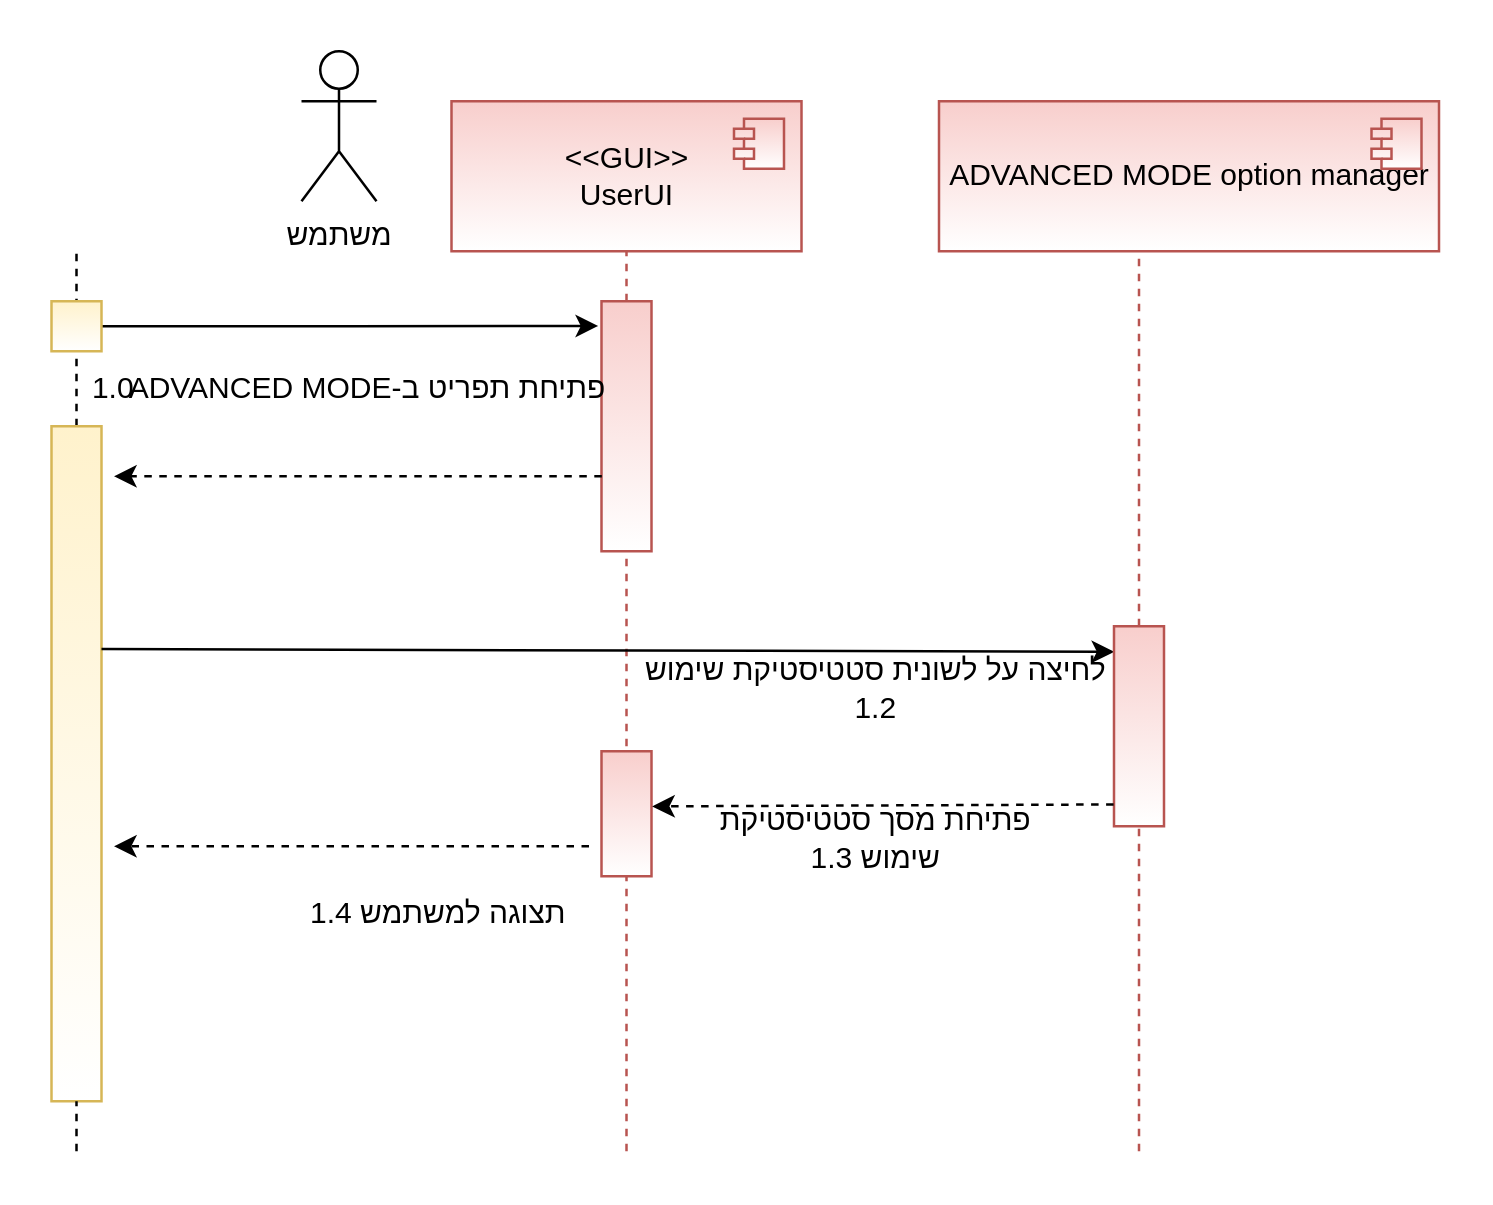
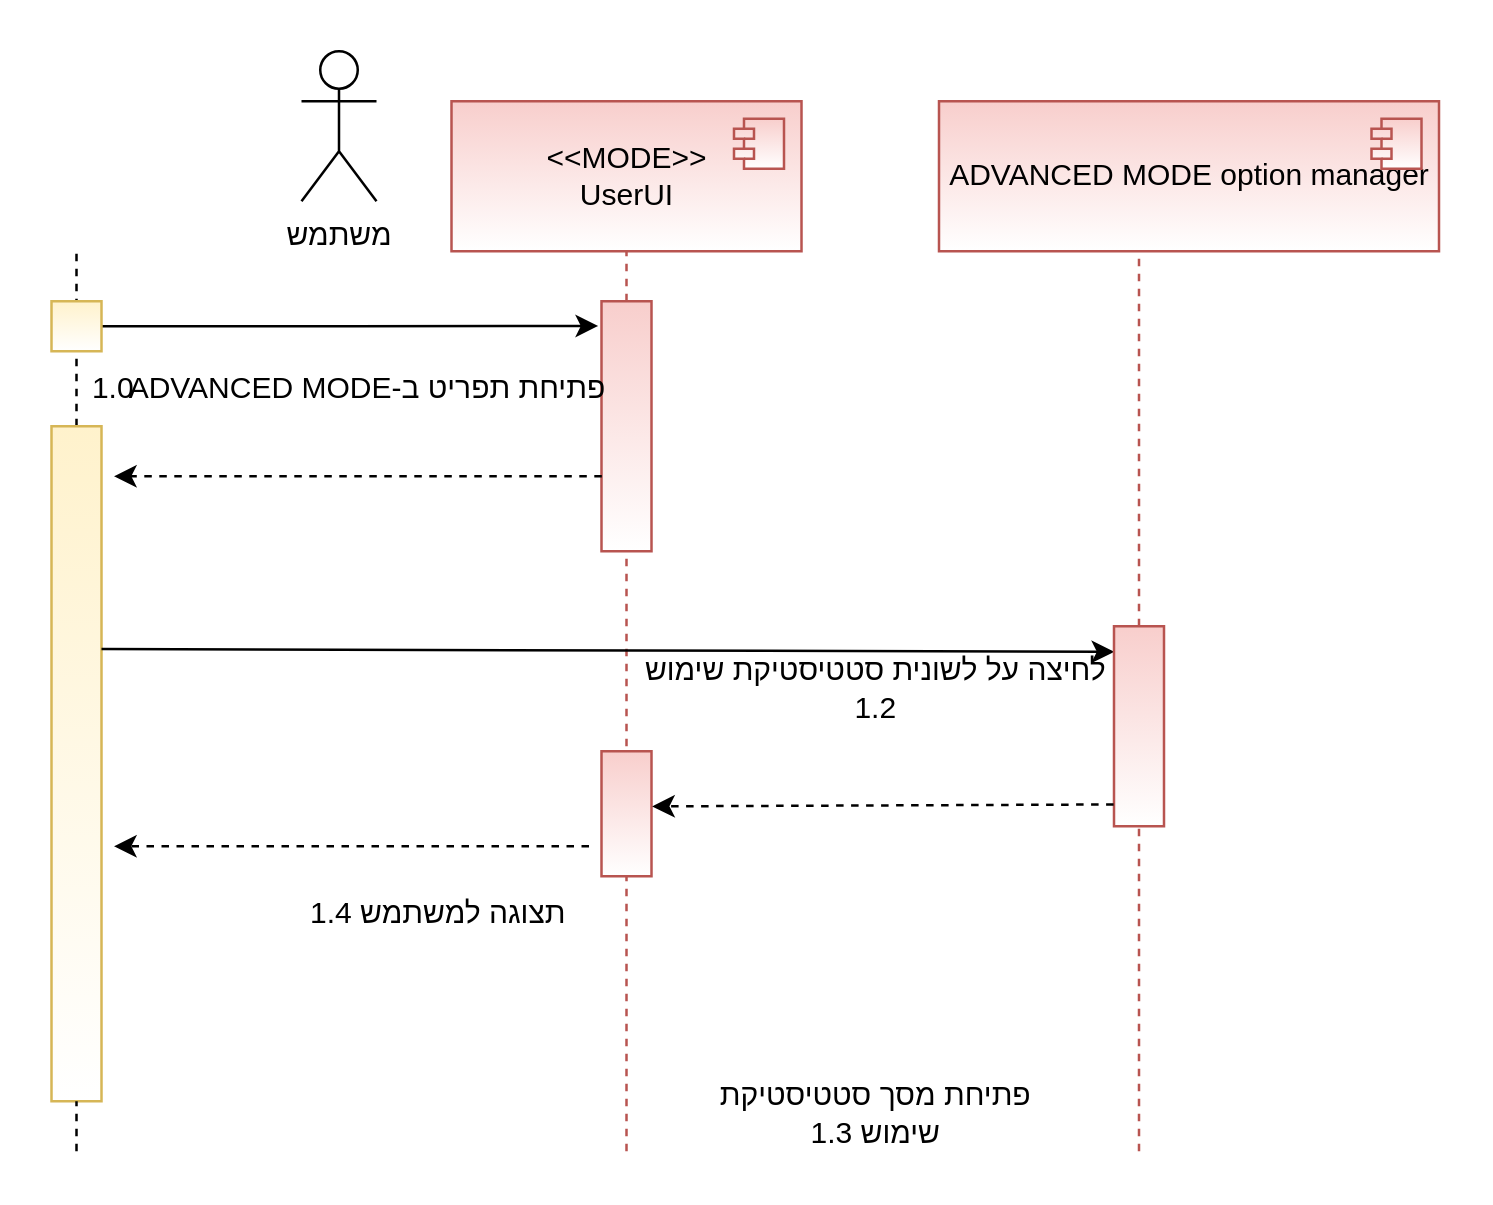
(628, 176) -> (628, 176)
(876, 839) -> (876, 1114)
